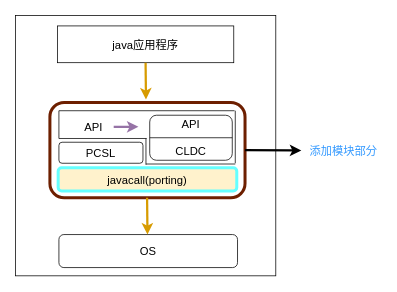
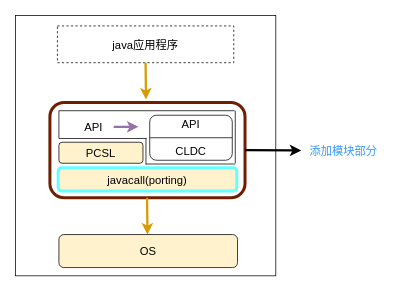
(146, 44) -> (146, 44)
(101, 153) -> (101, 153)
(148, 251) -> (148, 251)
